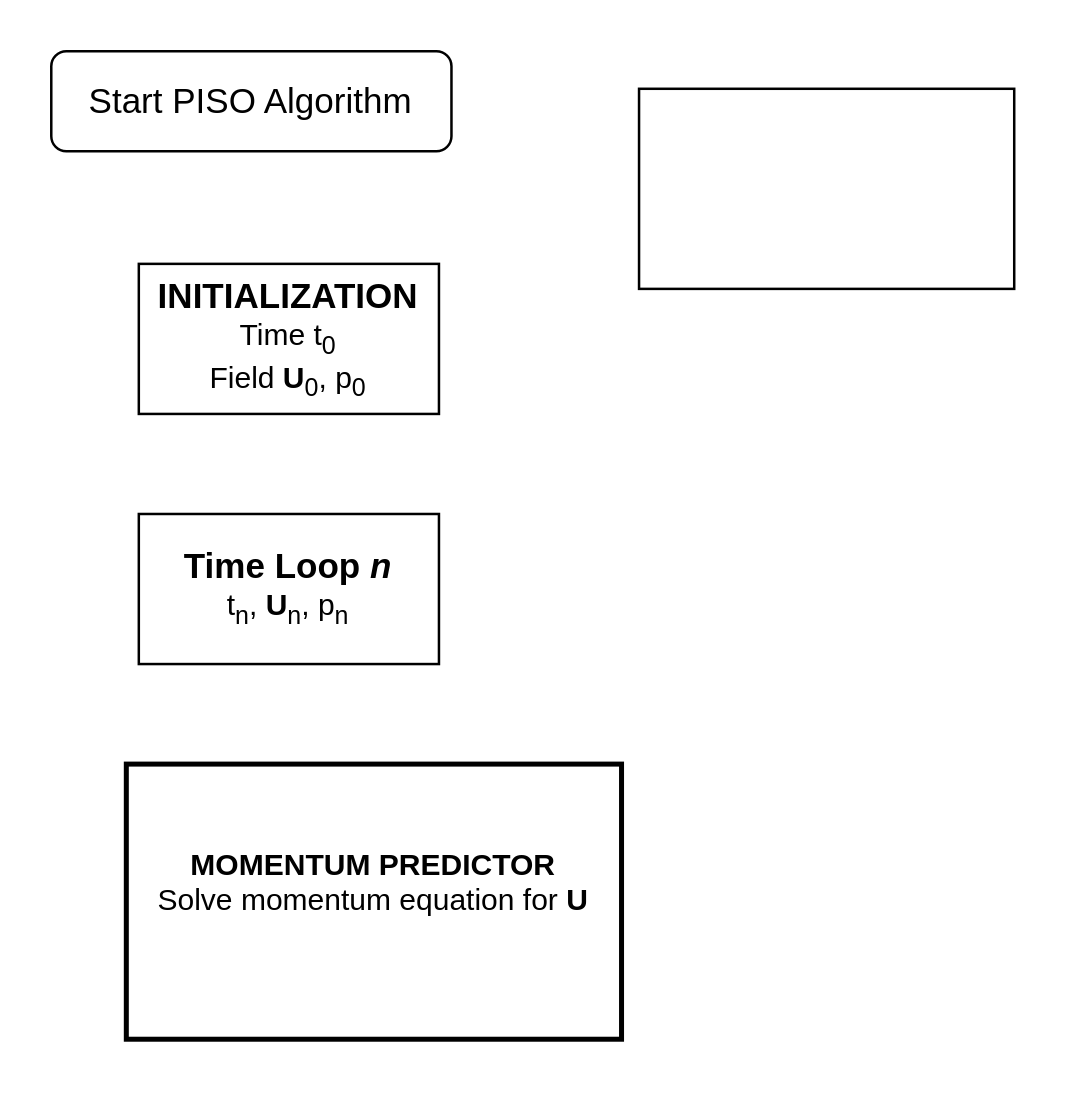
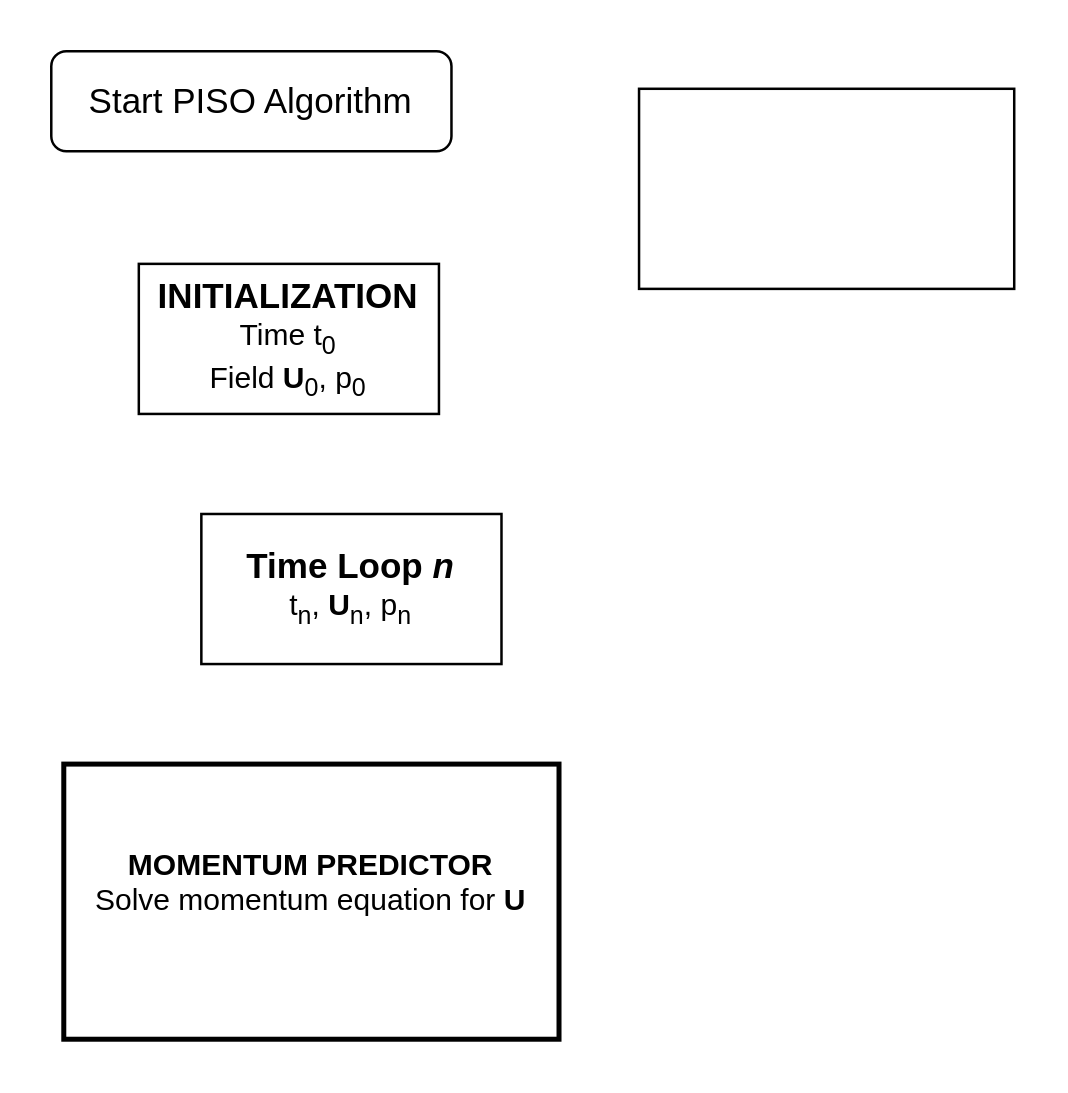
(289, 589) -> (351, 589)
(374, 901) -> (311, 901)
